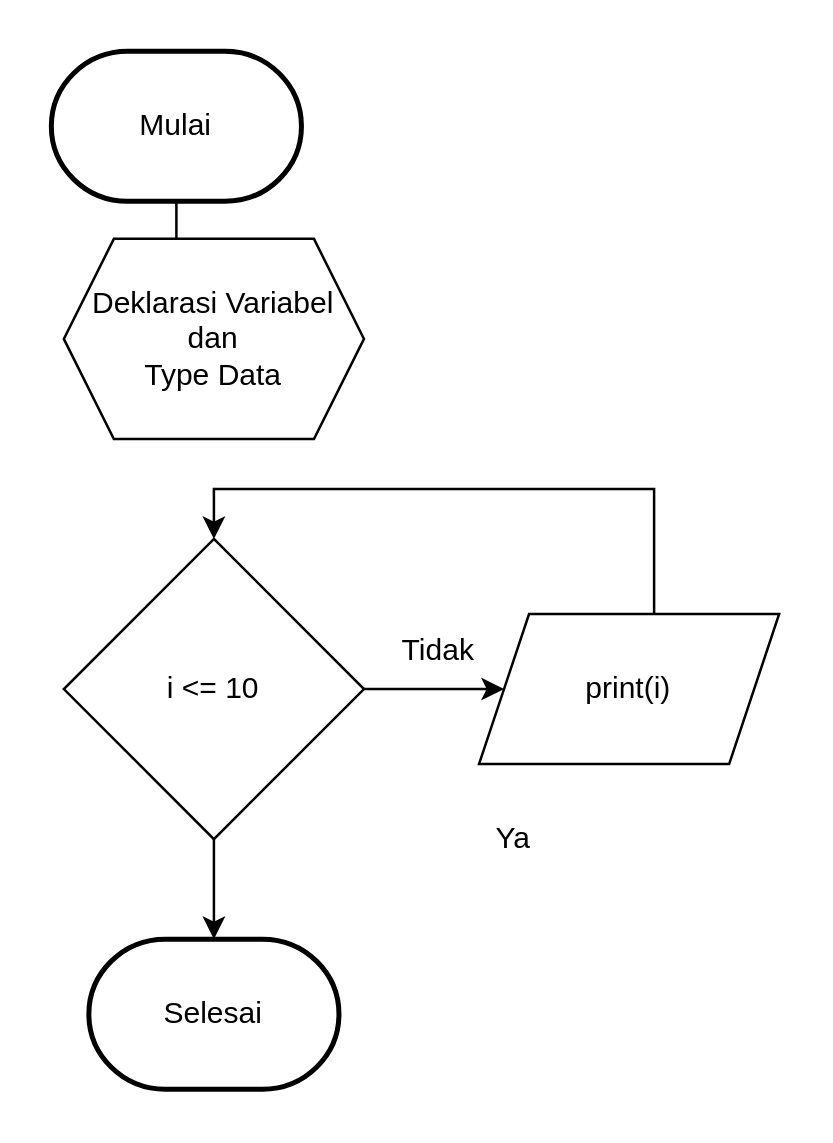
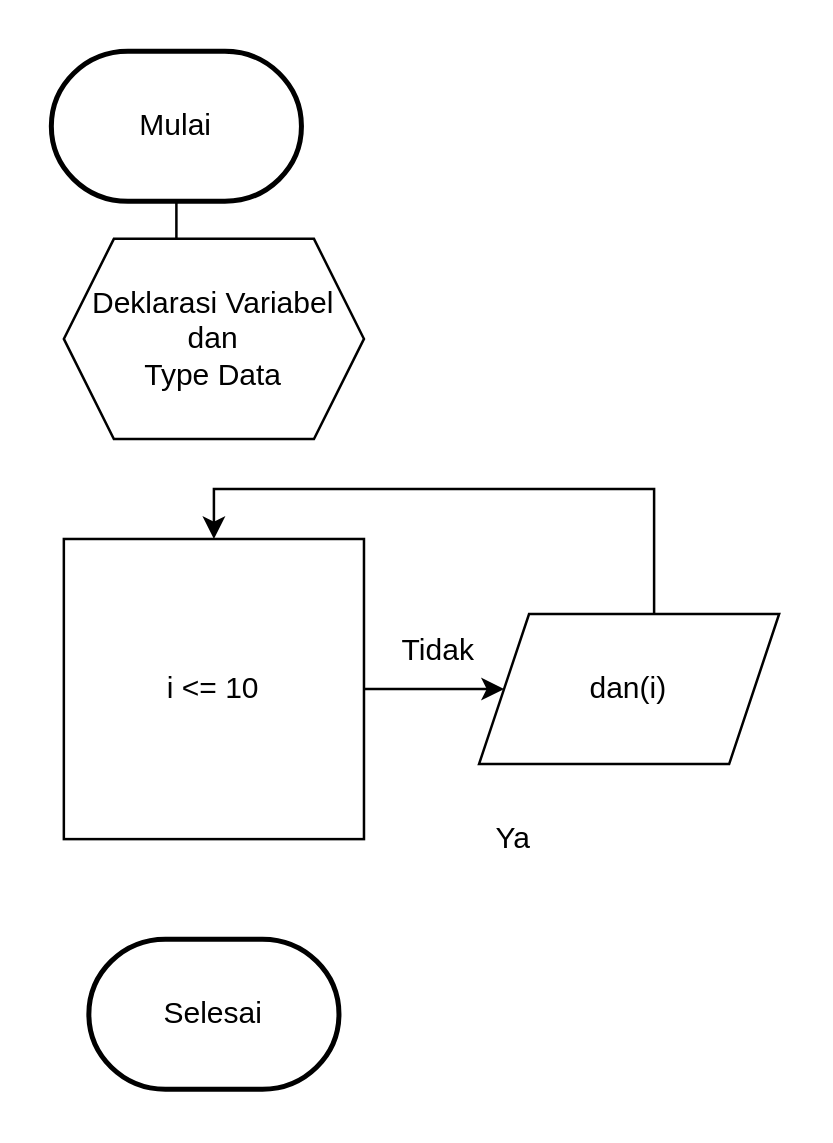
(214, 689) -> (214, 689)
(629, 689) -> (629, 689)
(214, 881) -> none
